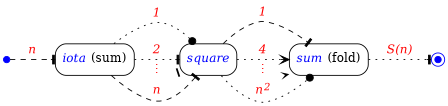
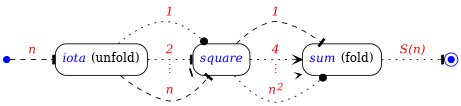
(107, 58) -> (114, 58)
